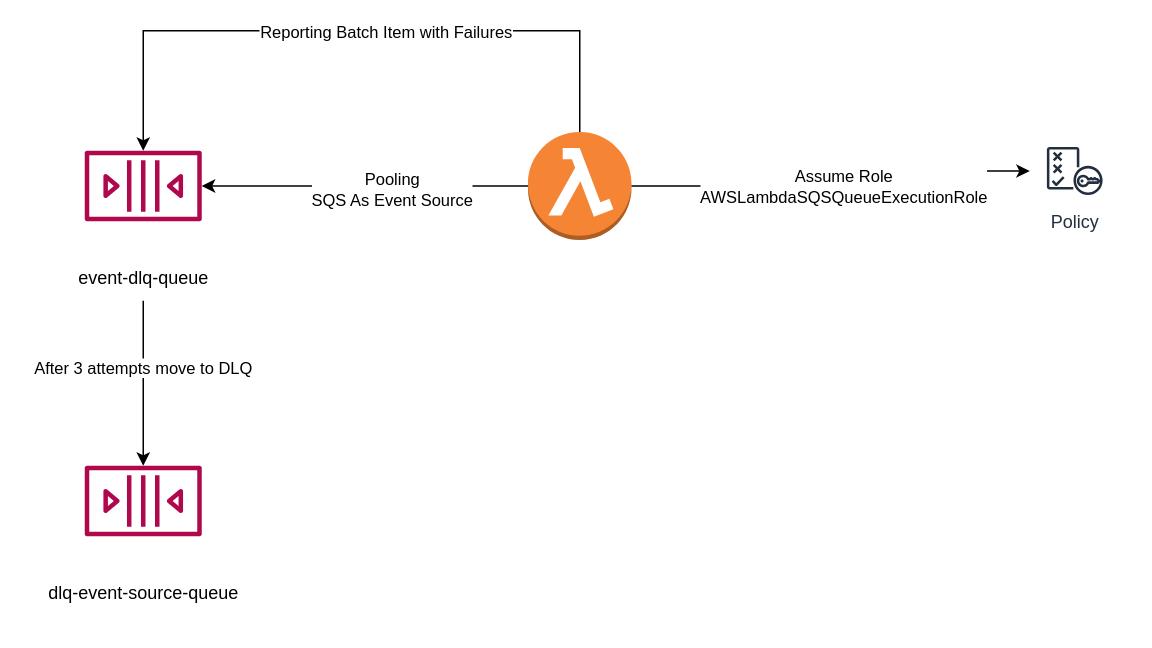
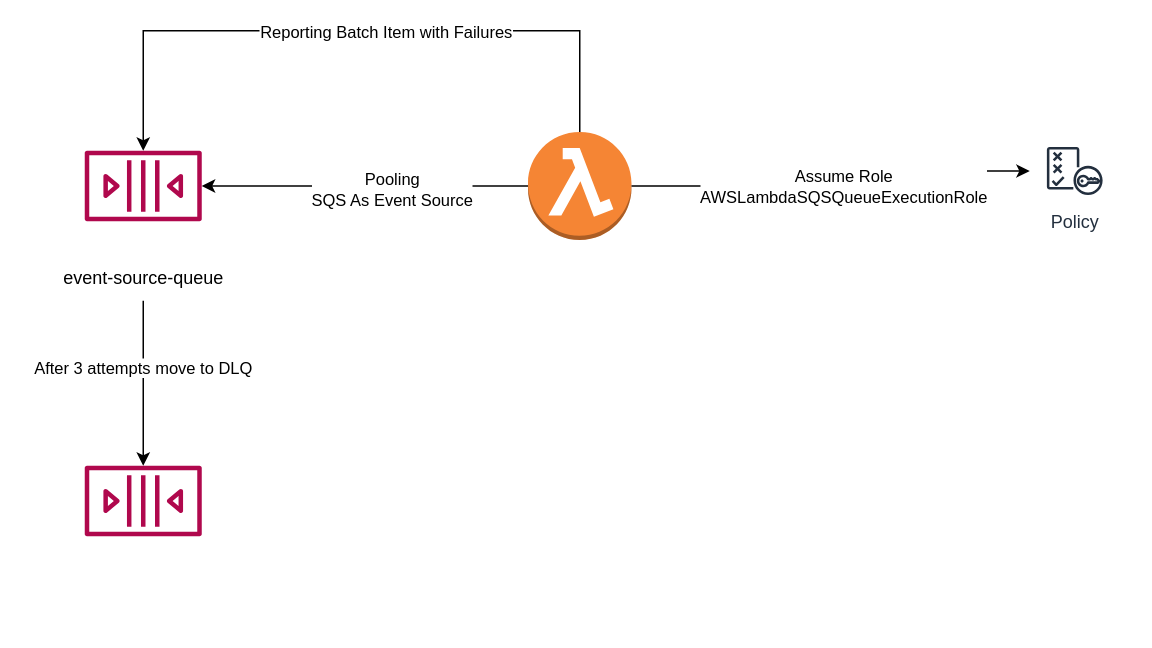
(144, 278) -> (144, 278)
(143, 593) -> none
